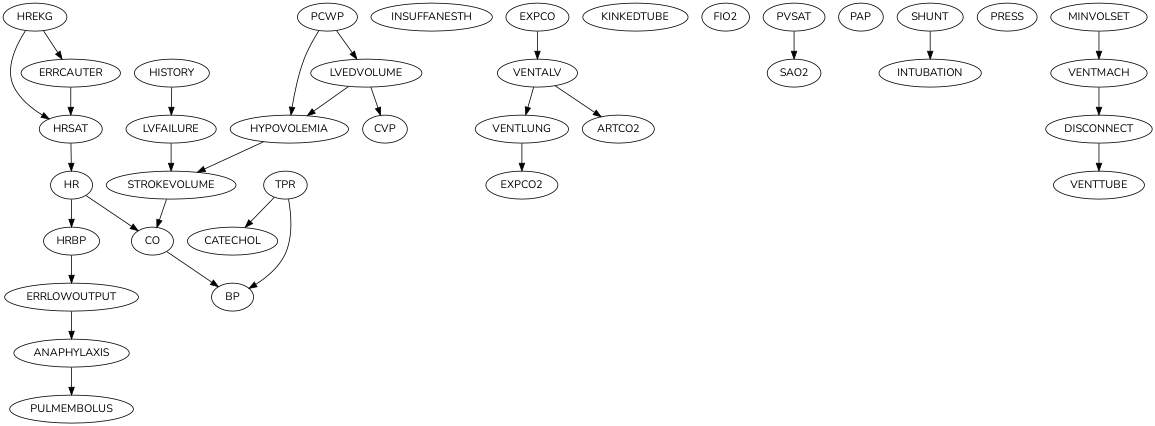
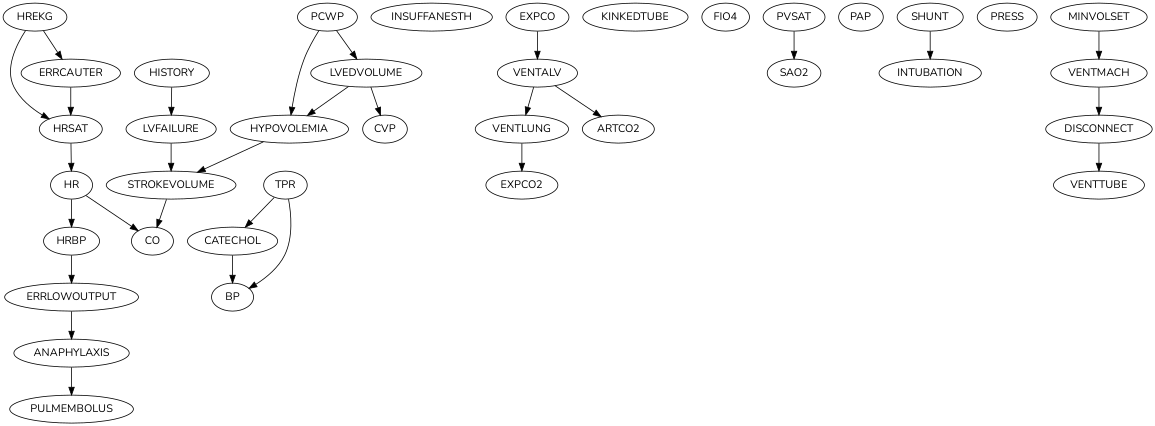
(726, 17) -> (726, 17)
(189, 267) -> (233, 265)
